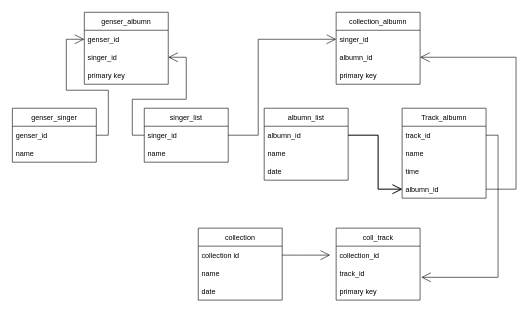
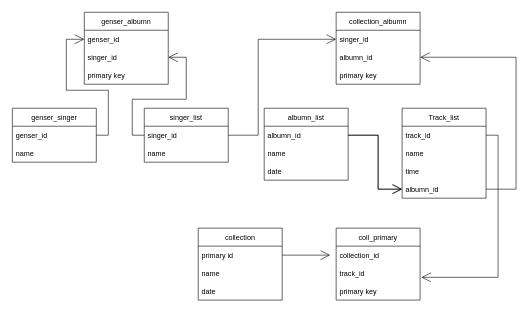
(444, 118) -> (444, 118)
(378, 238) -> (378, 238)
(223, 256) -> (219, 256)
